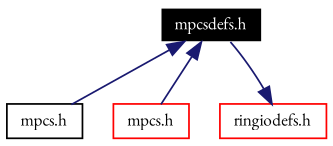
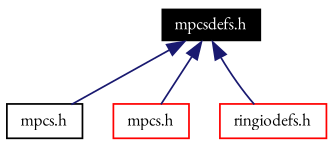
(248, 65) -> (237, 82)
